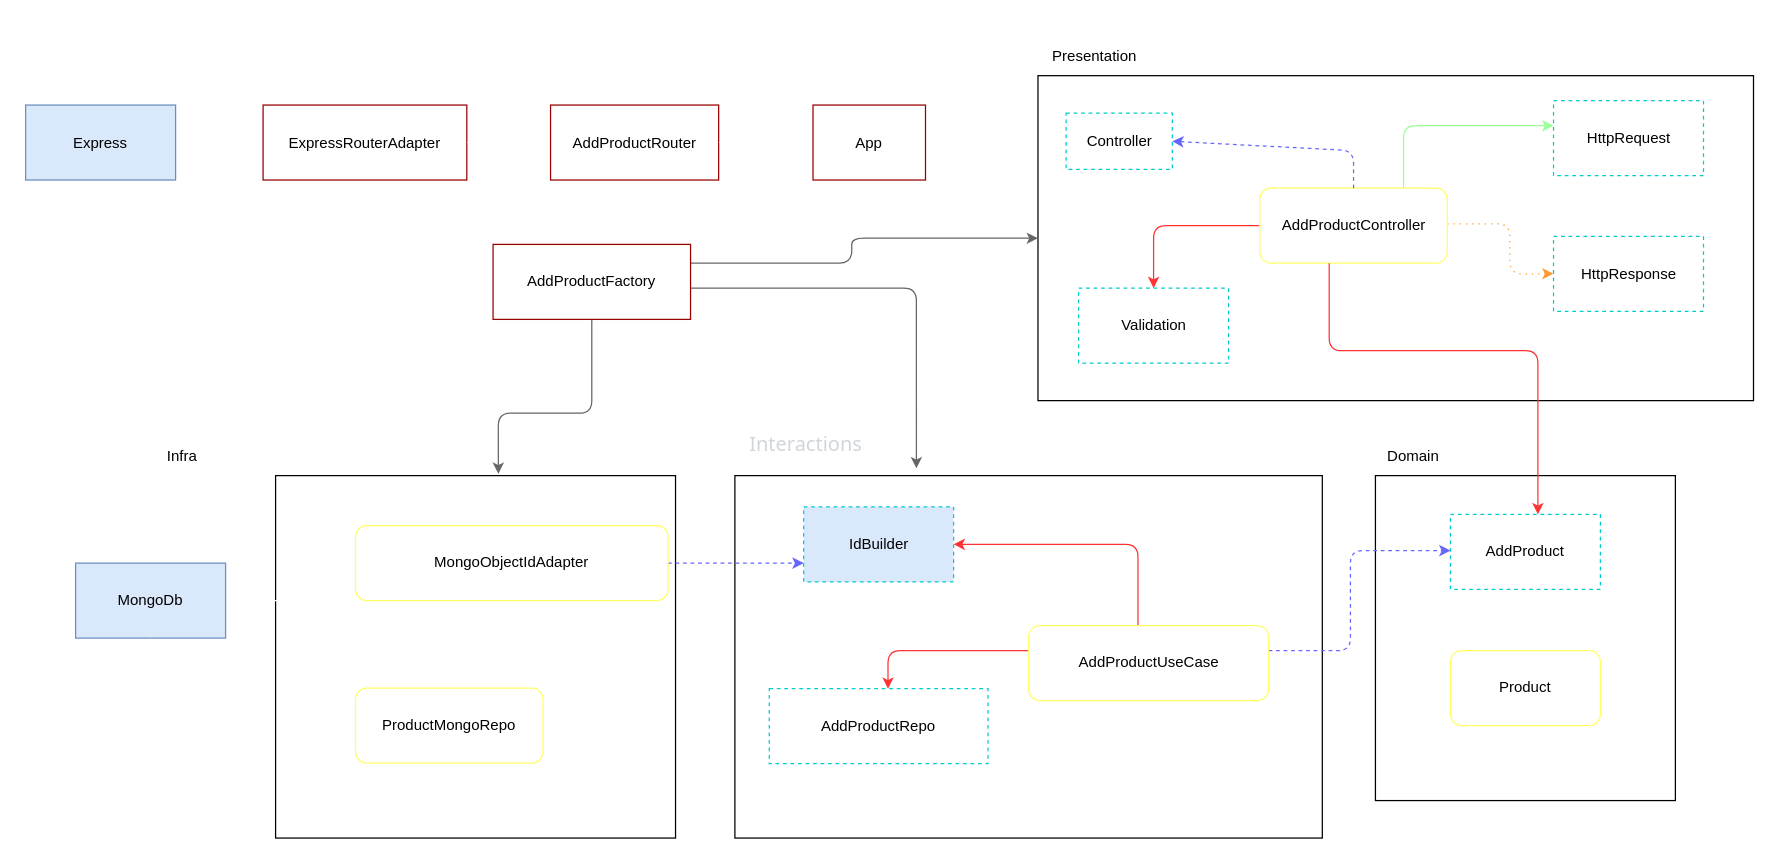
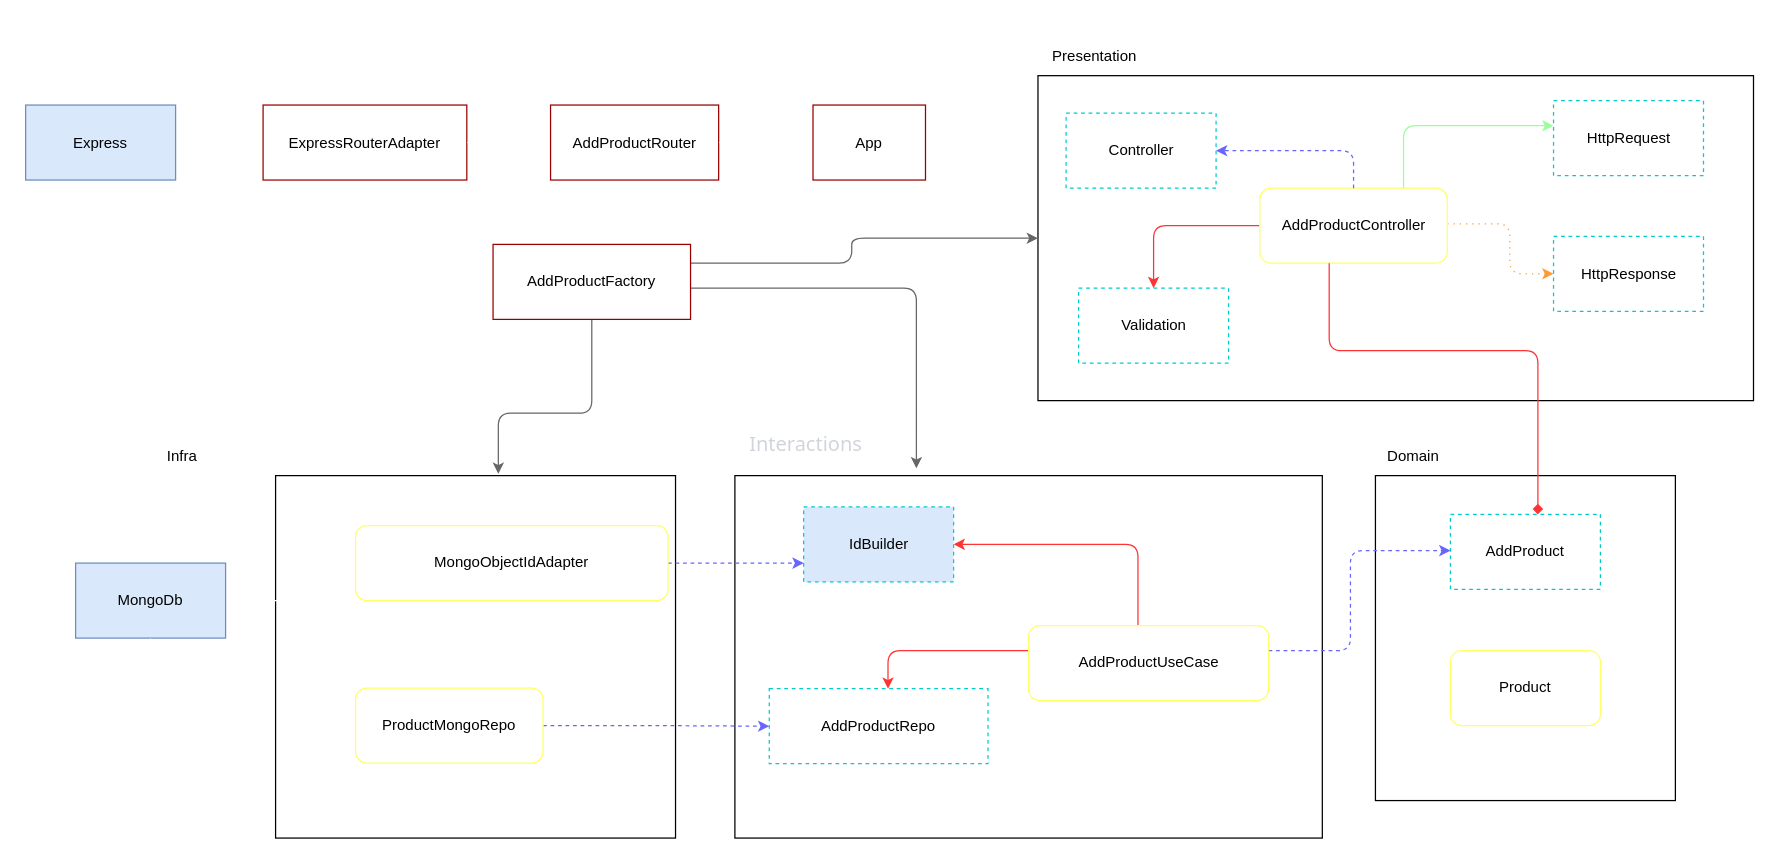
(1119, 141) -> (1141, 151)
(1538, 504) -> (1538, 503)
none -> (651, 726)
